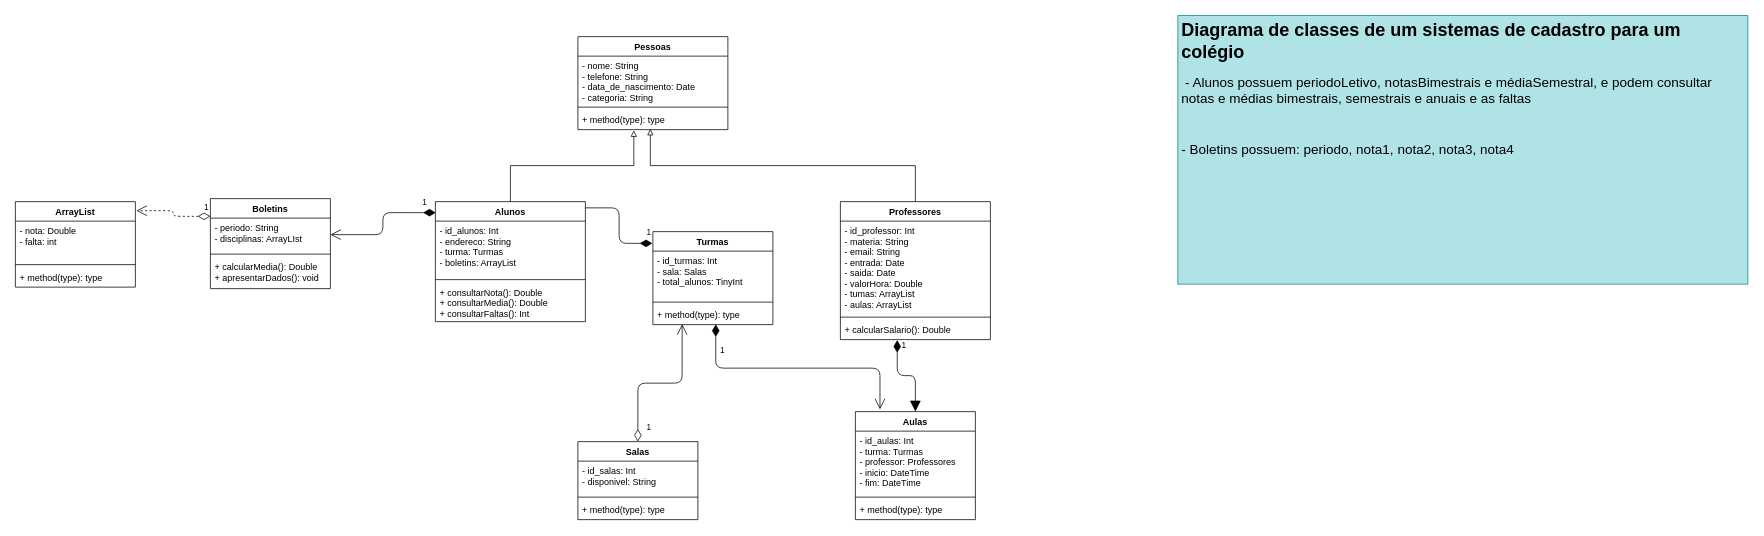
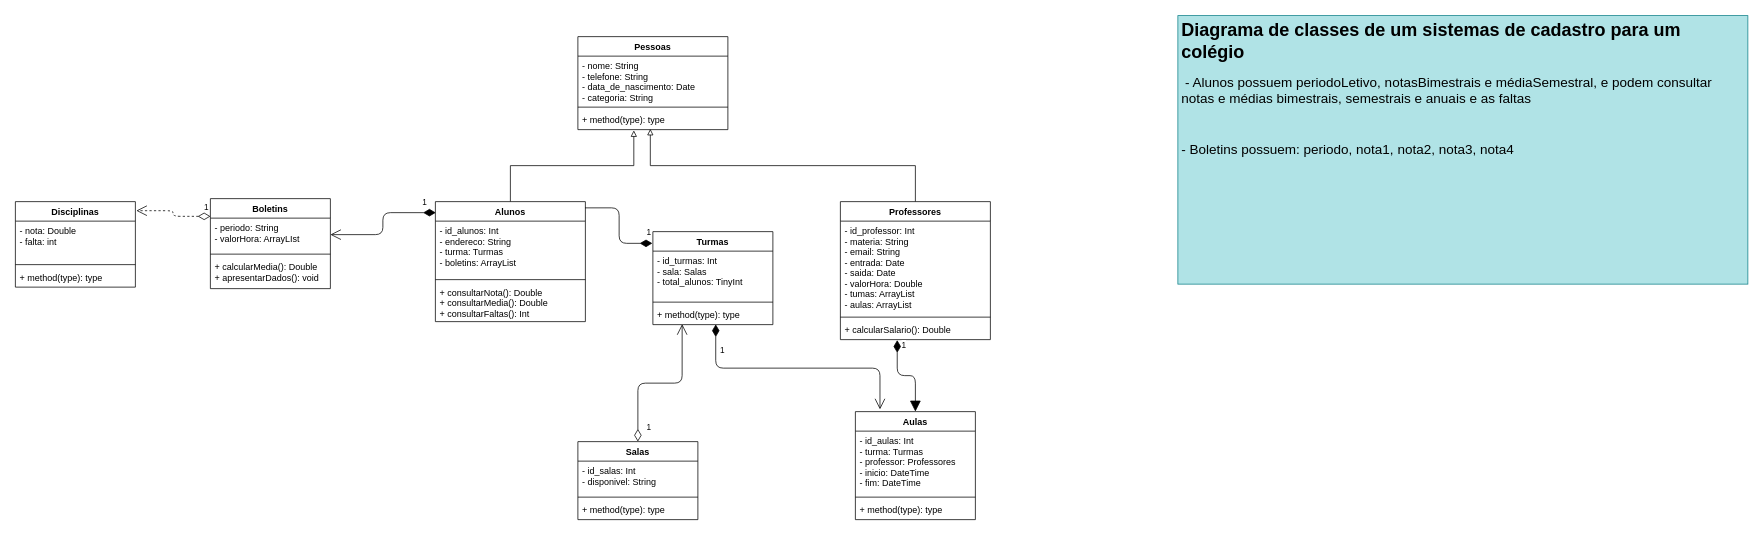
(75, 212) -> (75, 212)
(251, 228) -> (251, 228)
